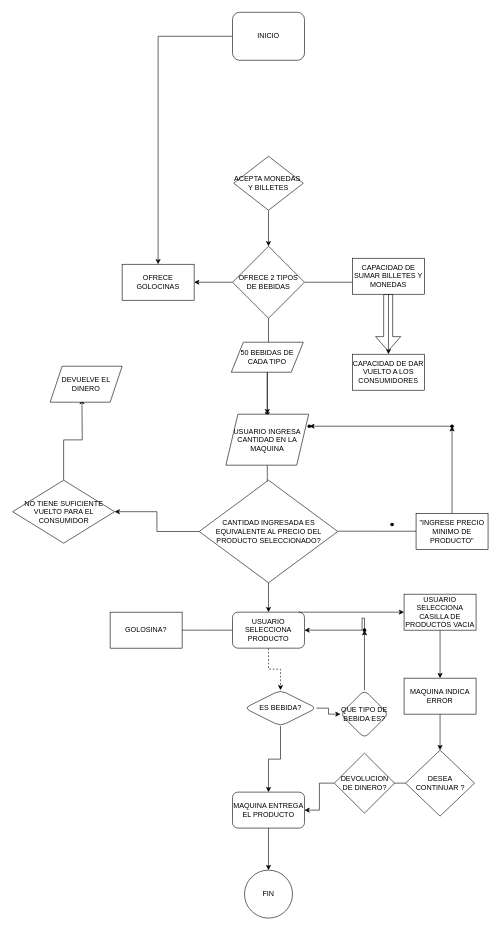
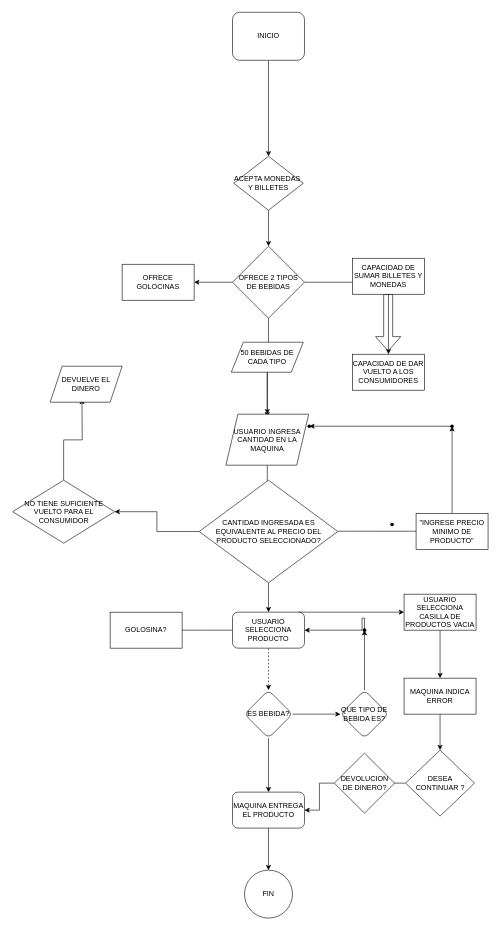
(158, 36) -> (269, 106)
(281, 708) -> (269, 714)
